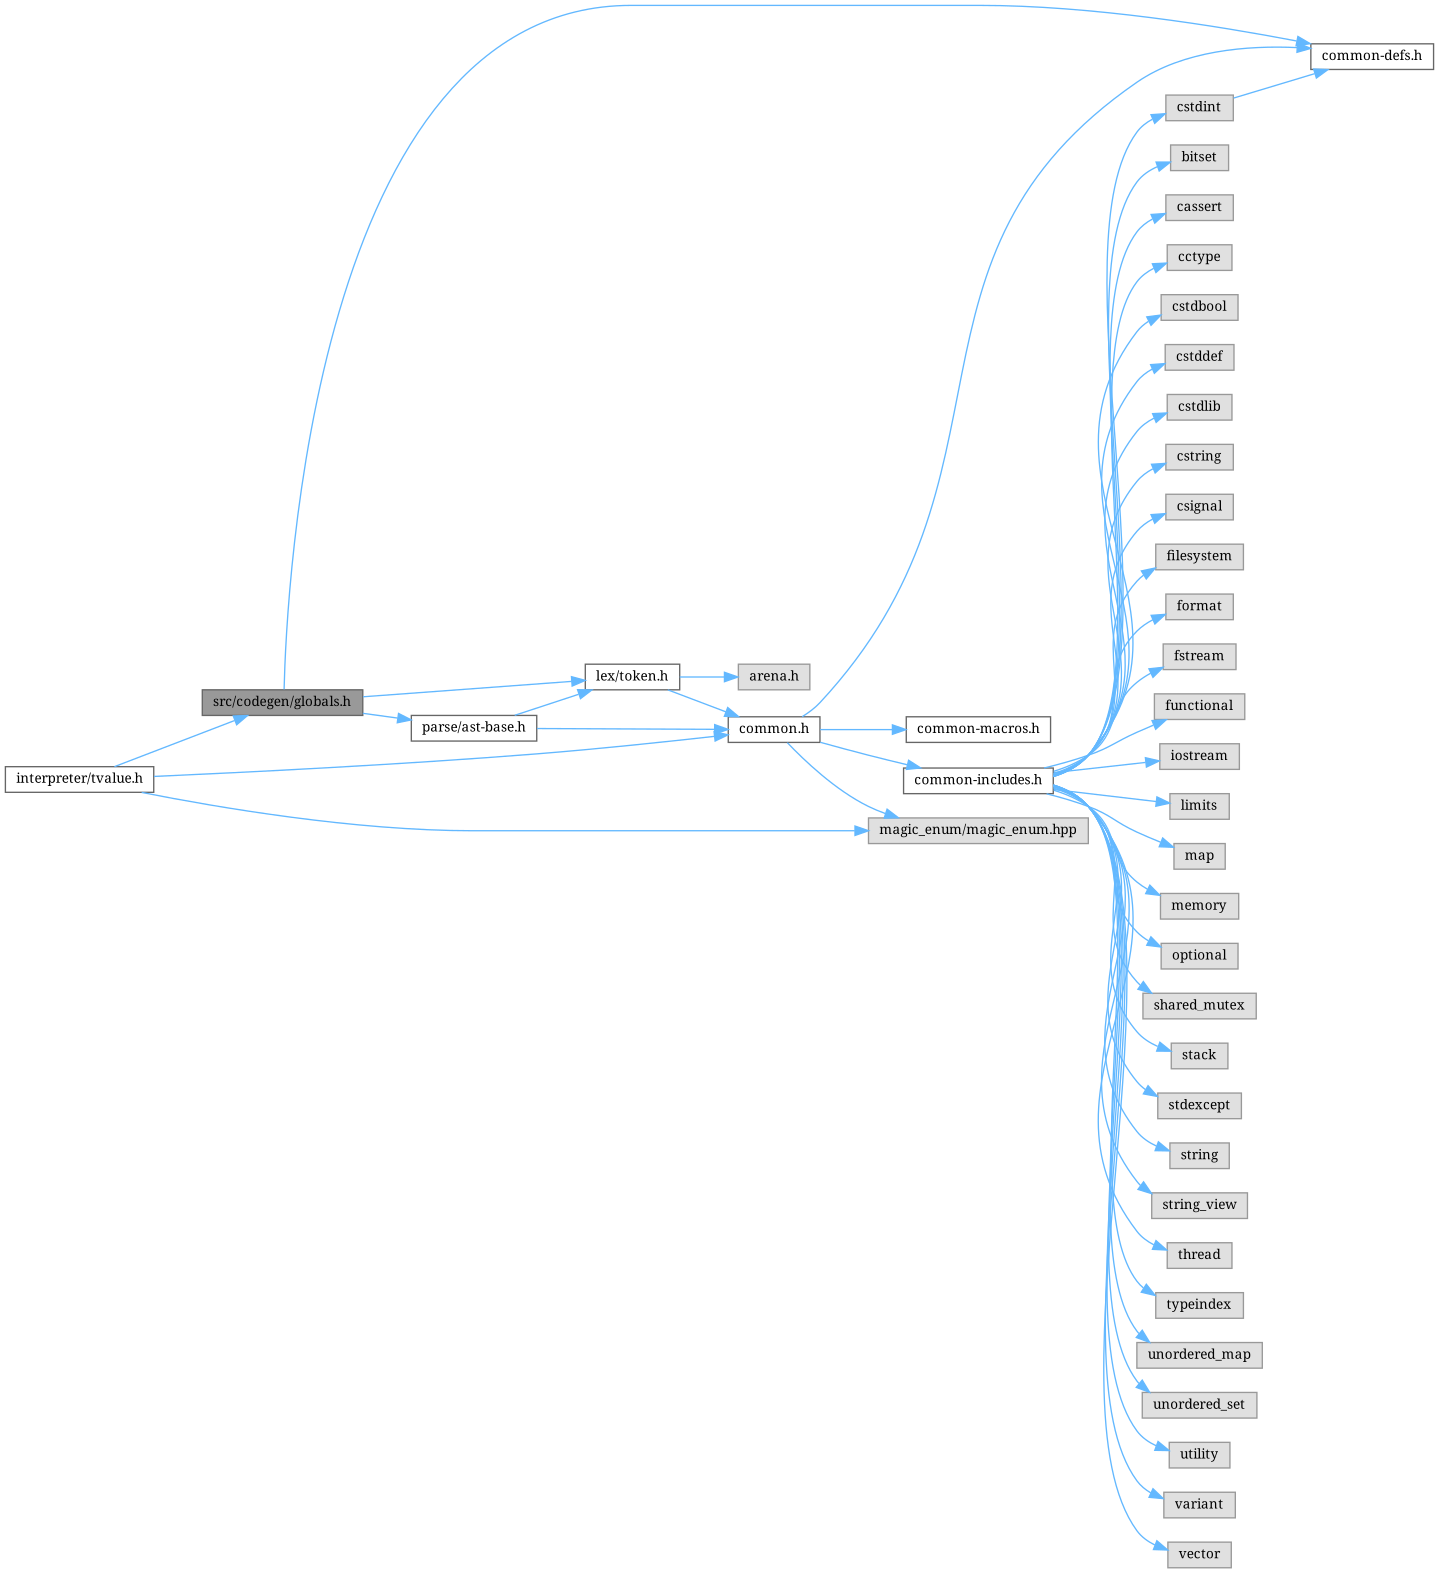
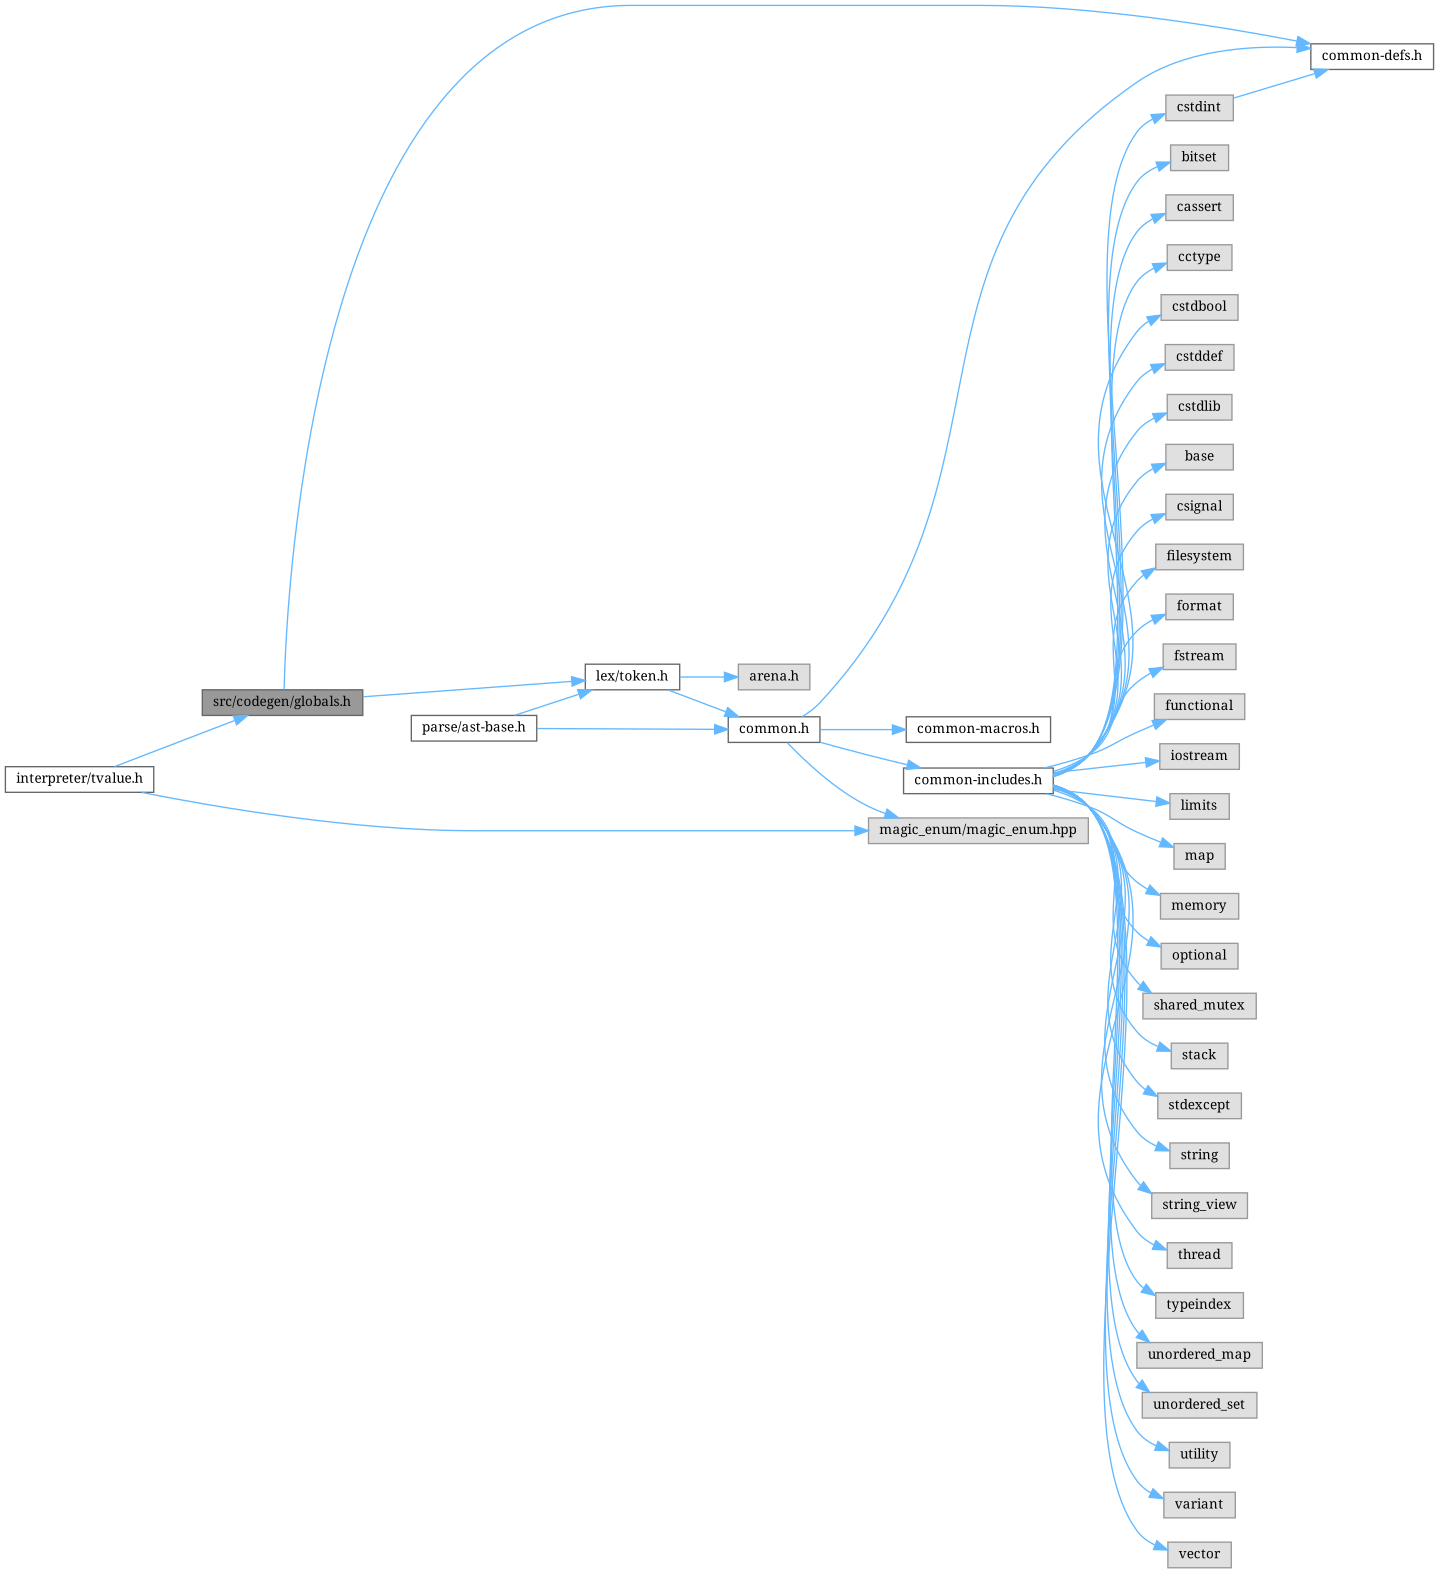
(1200, 457) -> (1200, 457)
(380, 716) -> none
(435, 761) -> none
